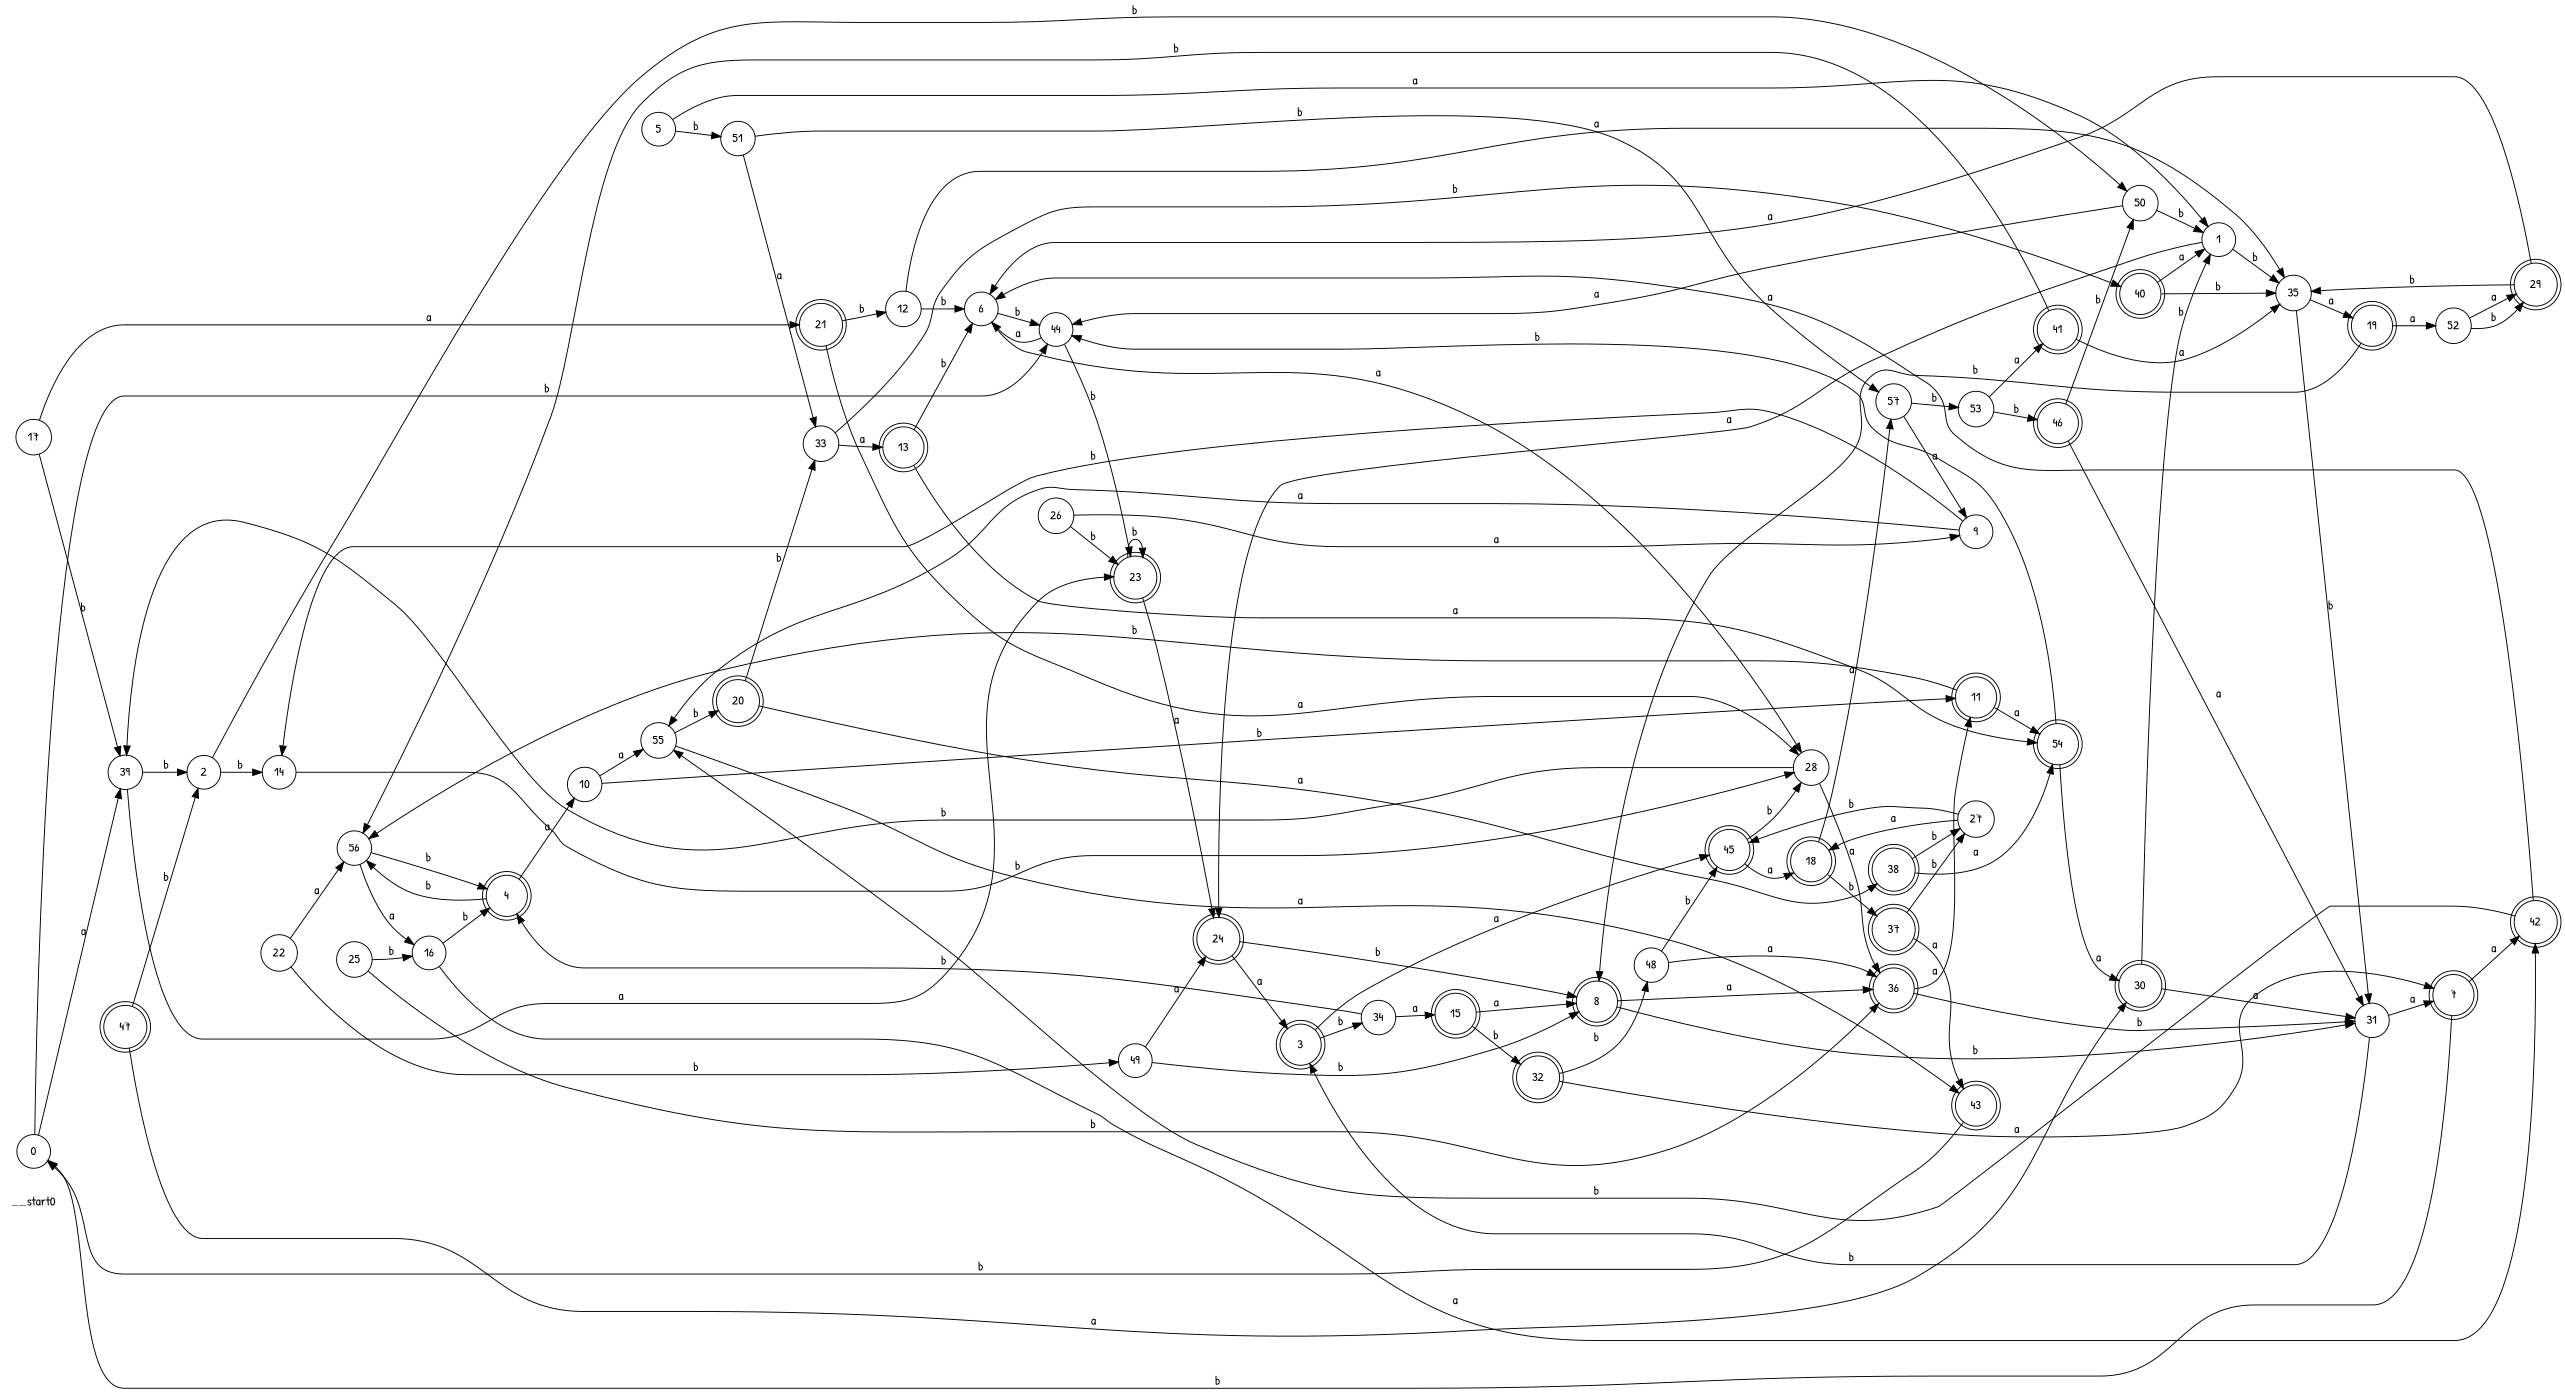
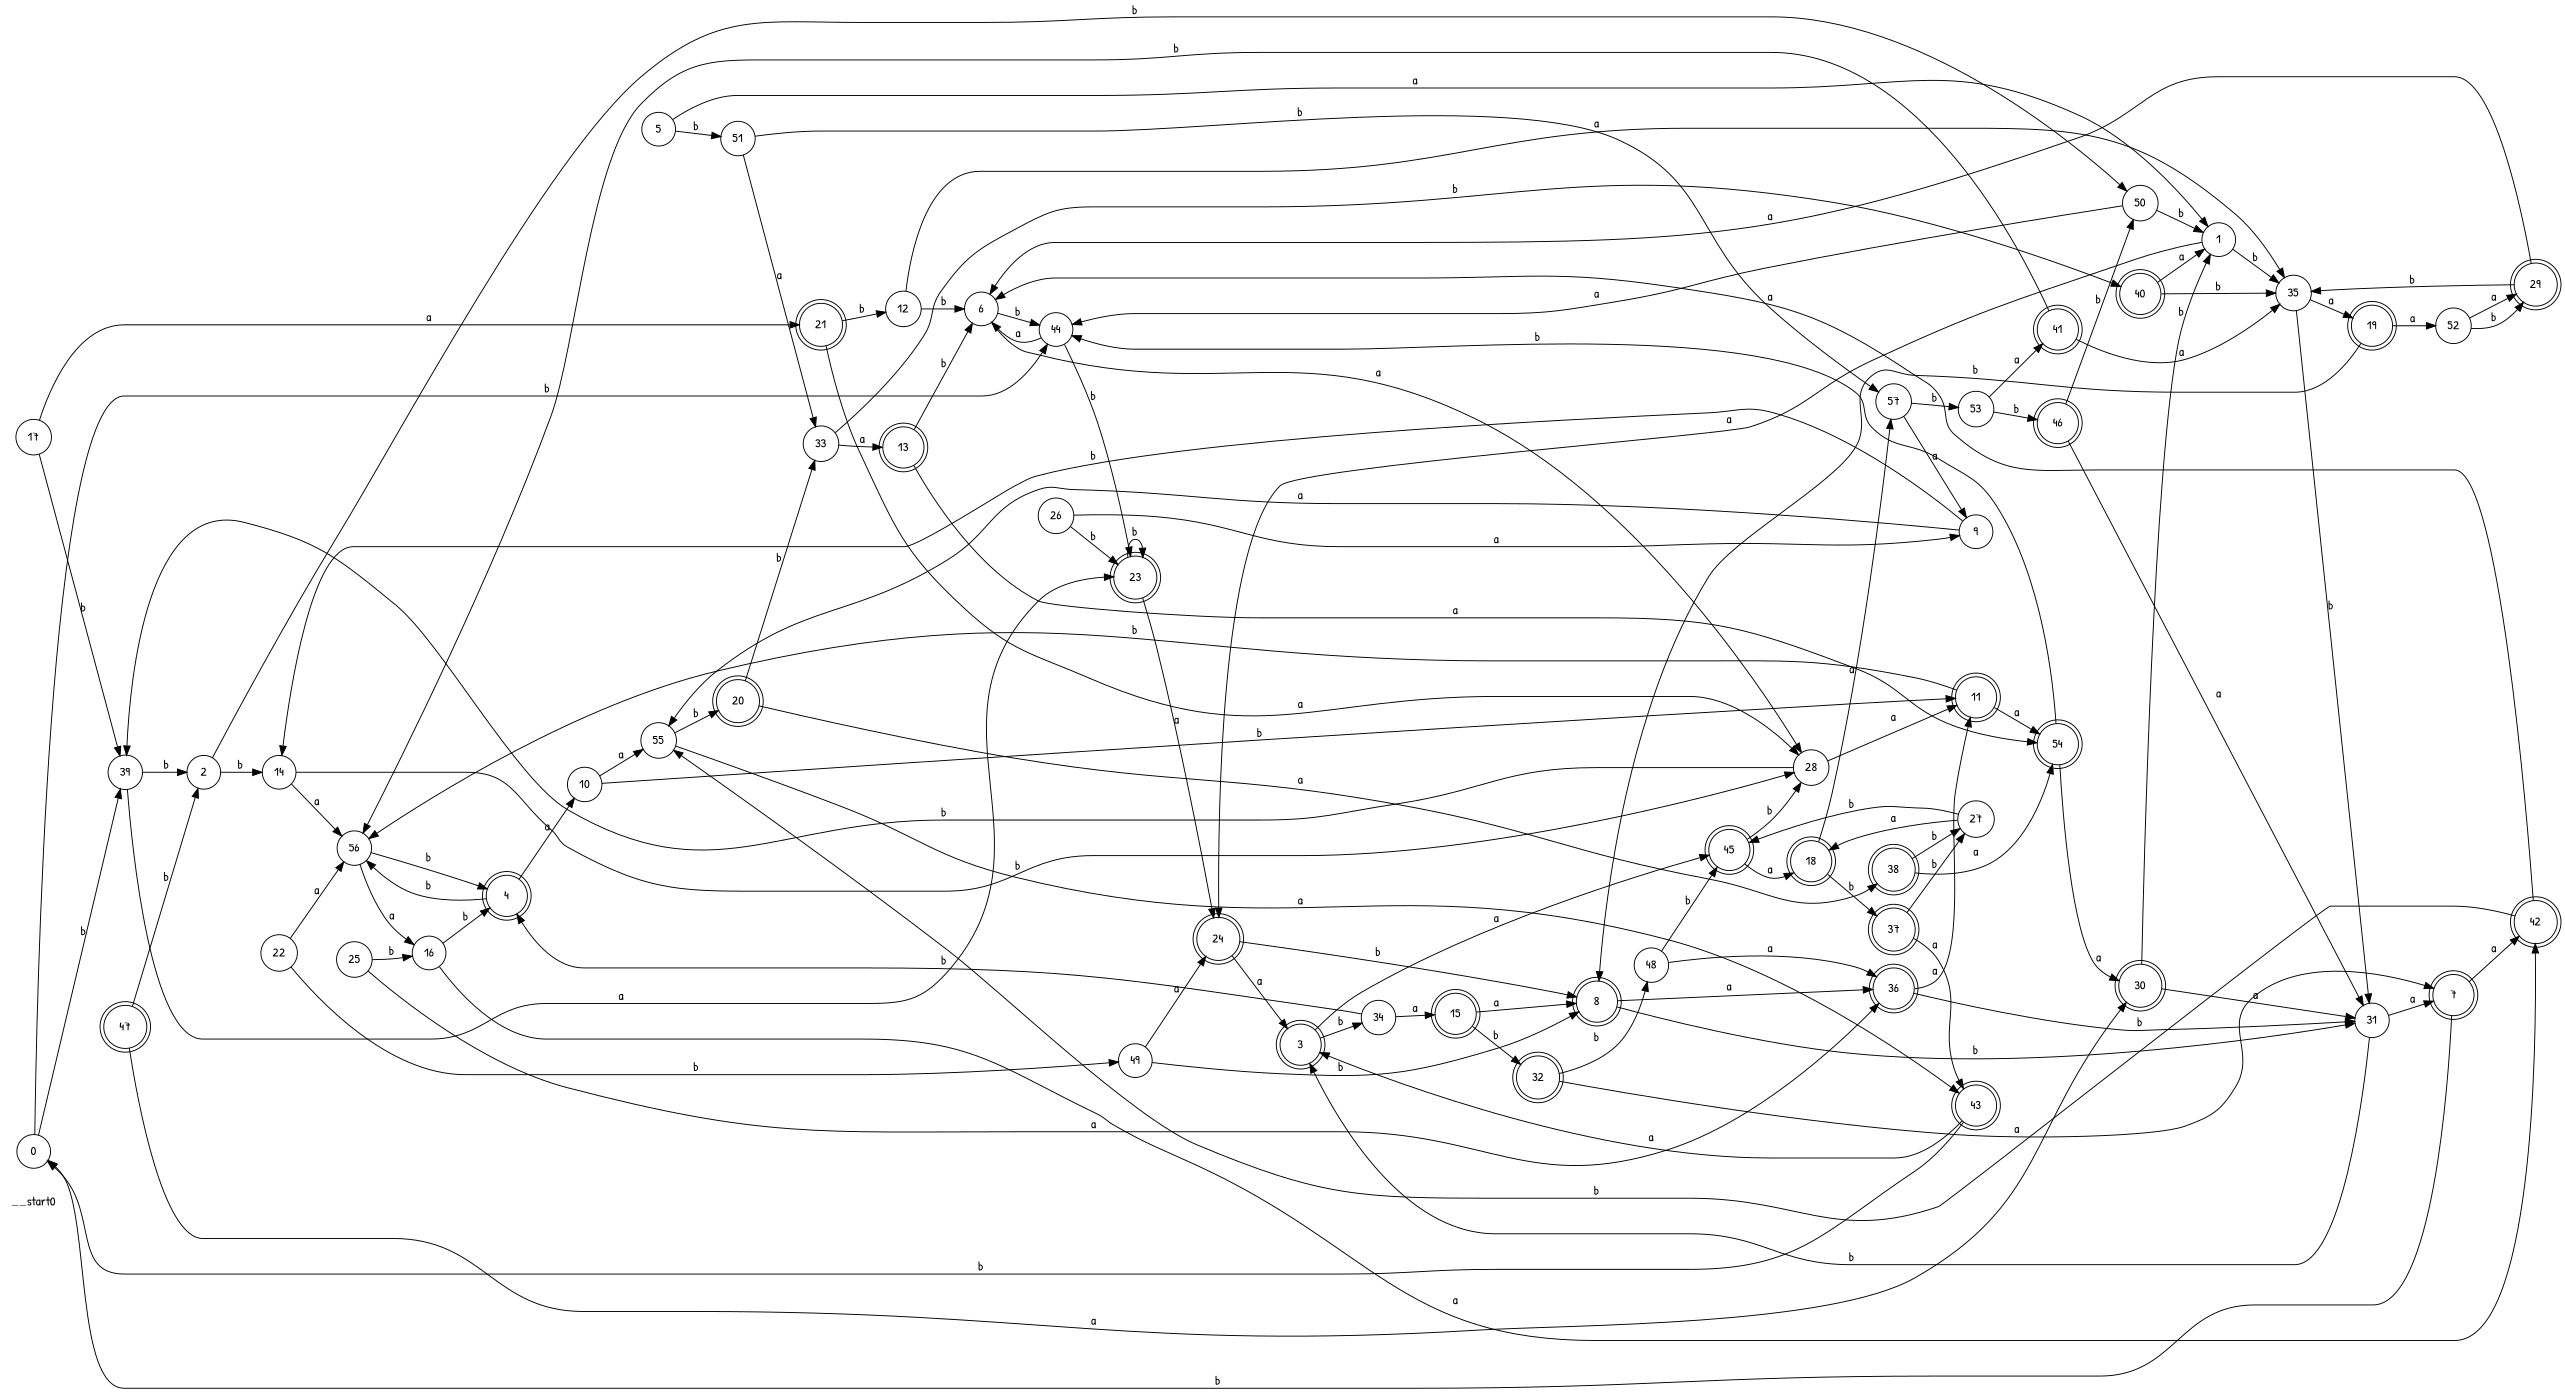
none -> (313, 807)
(1854, 872) -> (1888, 735)
(84, 932) -> (84, 932)
(1094, 1125) -> (1094, 1125)
none -> (1645, 1147)
